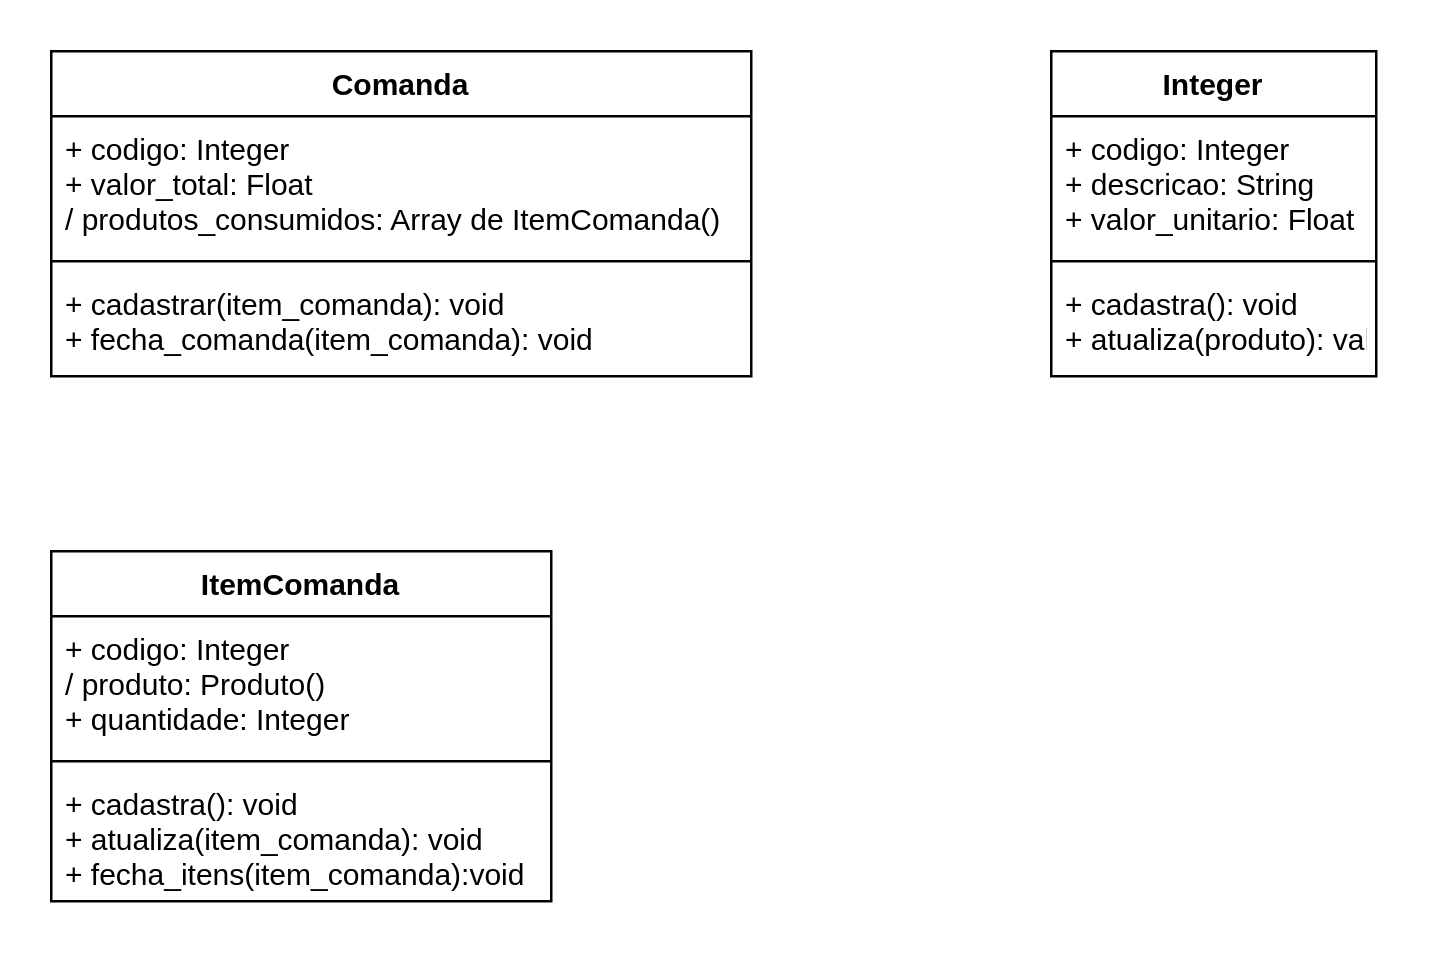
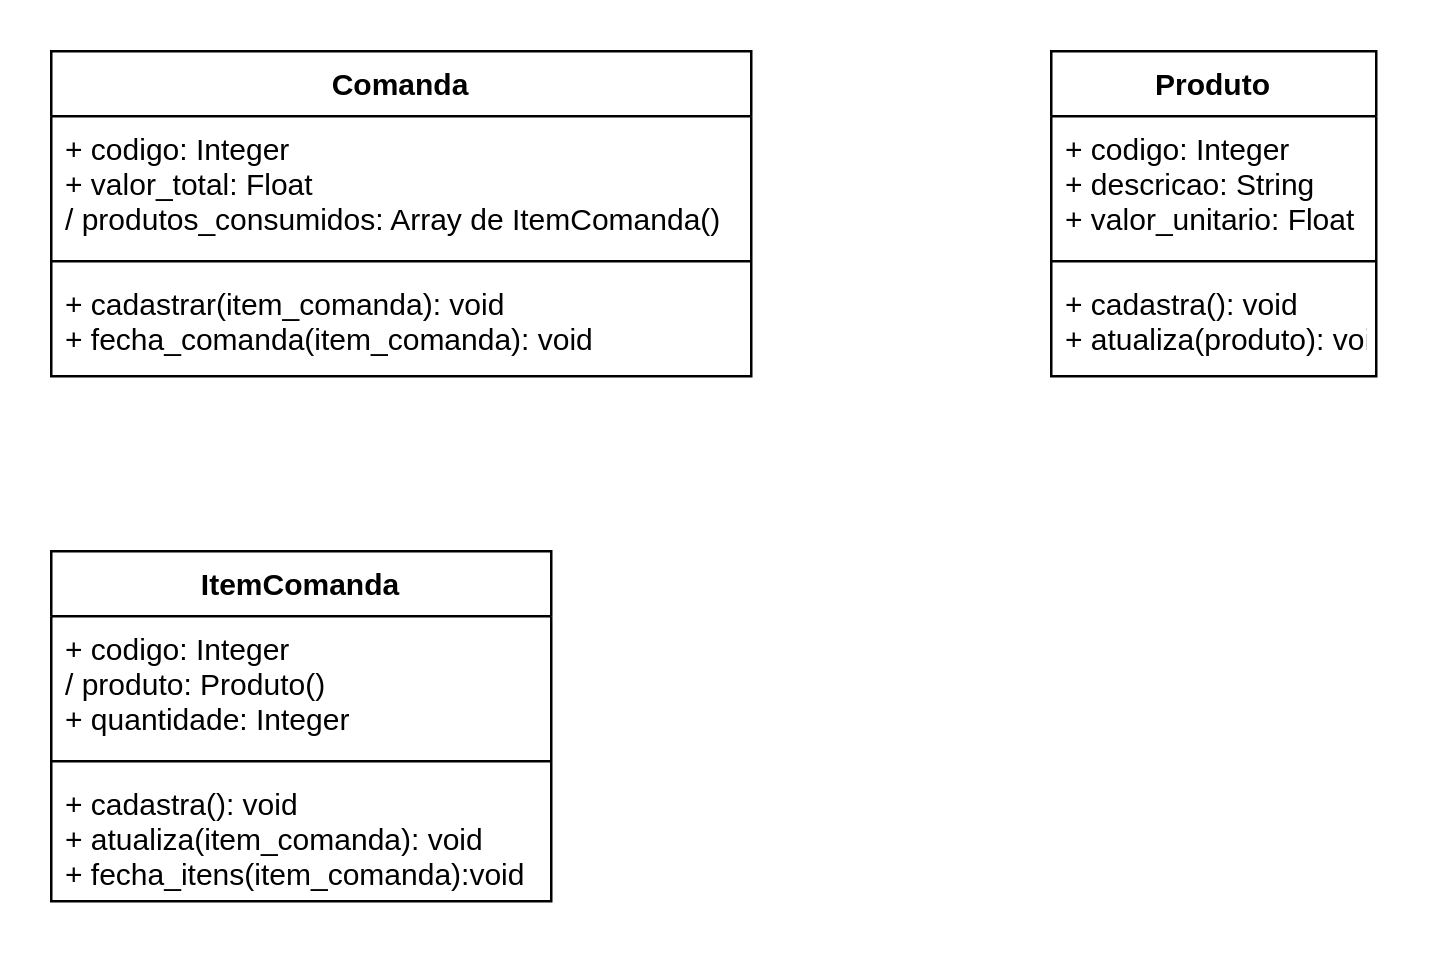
(1213, 85) -> (1213, 85)
(1201, 305) -> (1201, 305)
